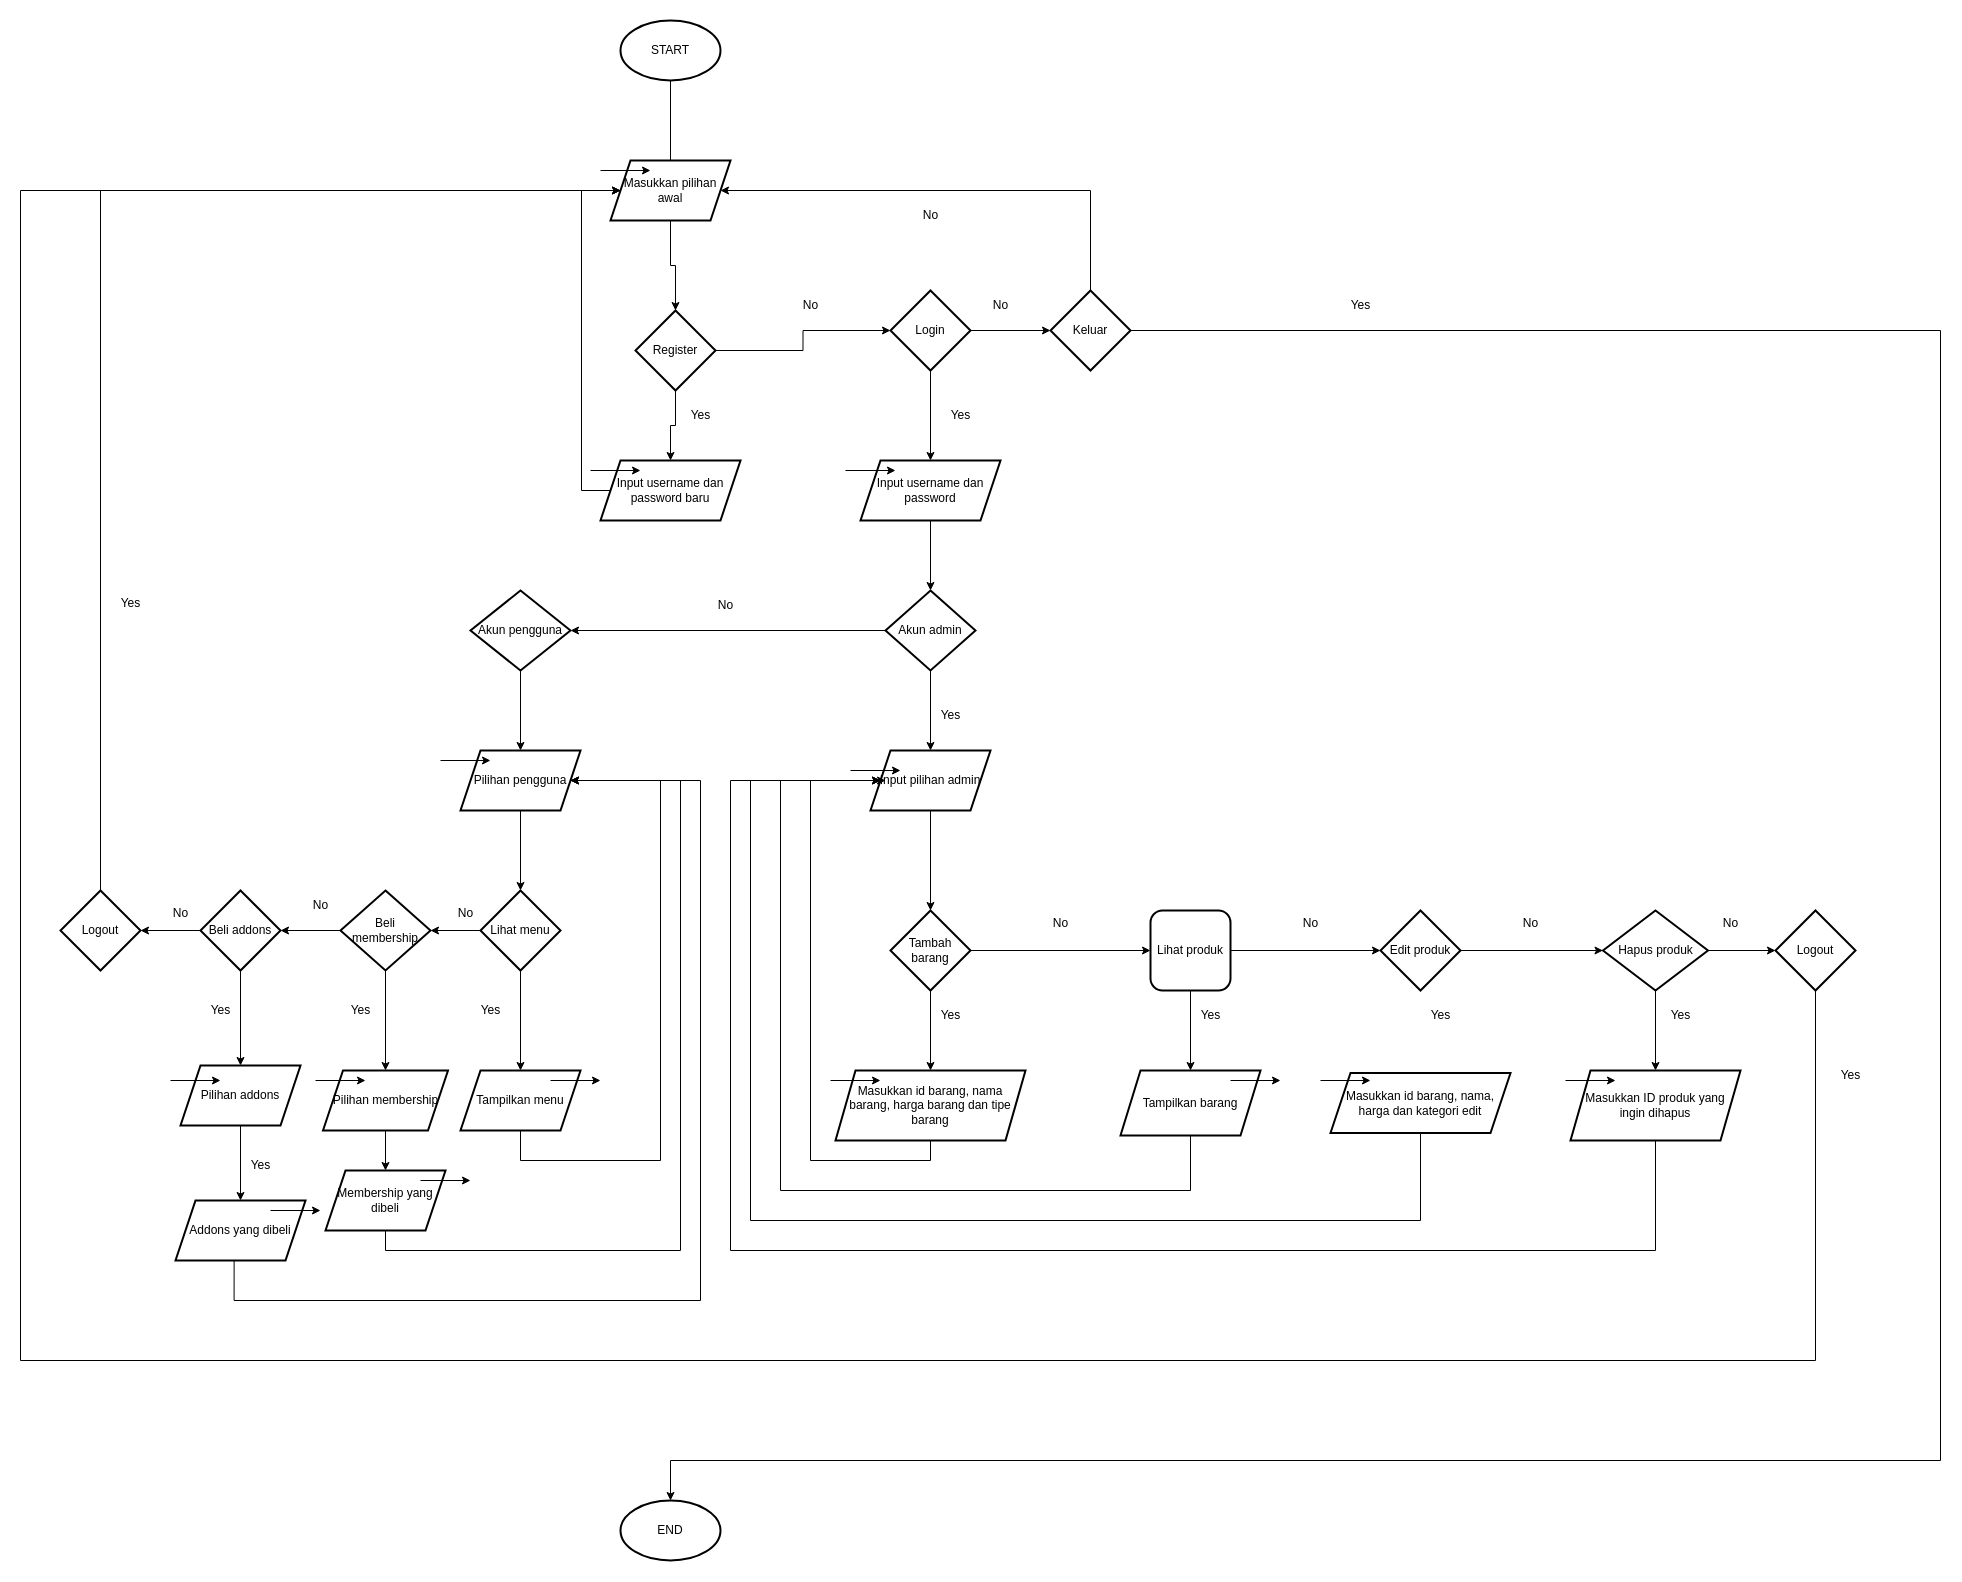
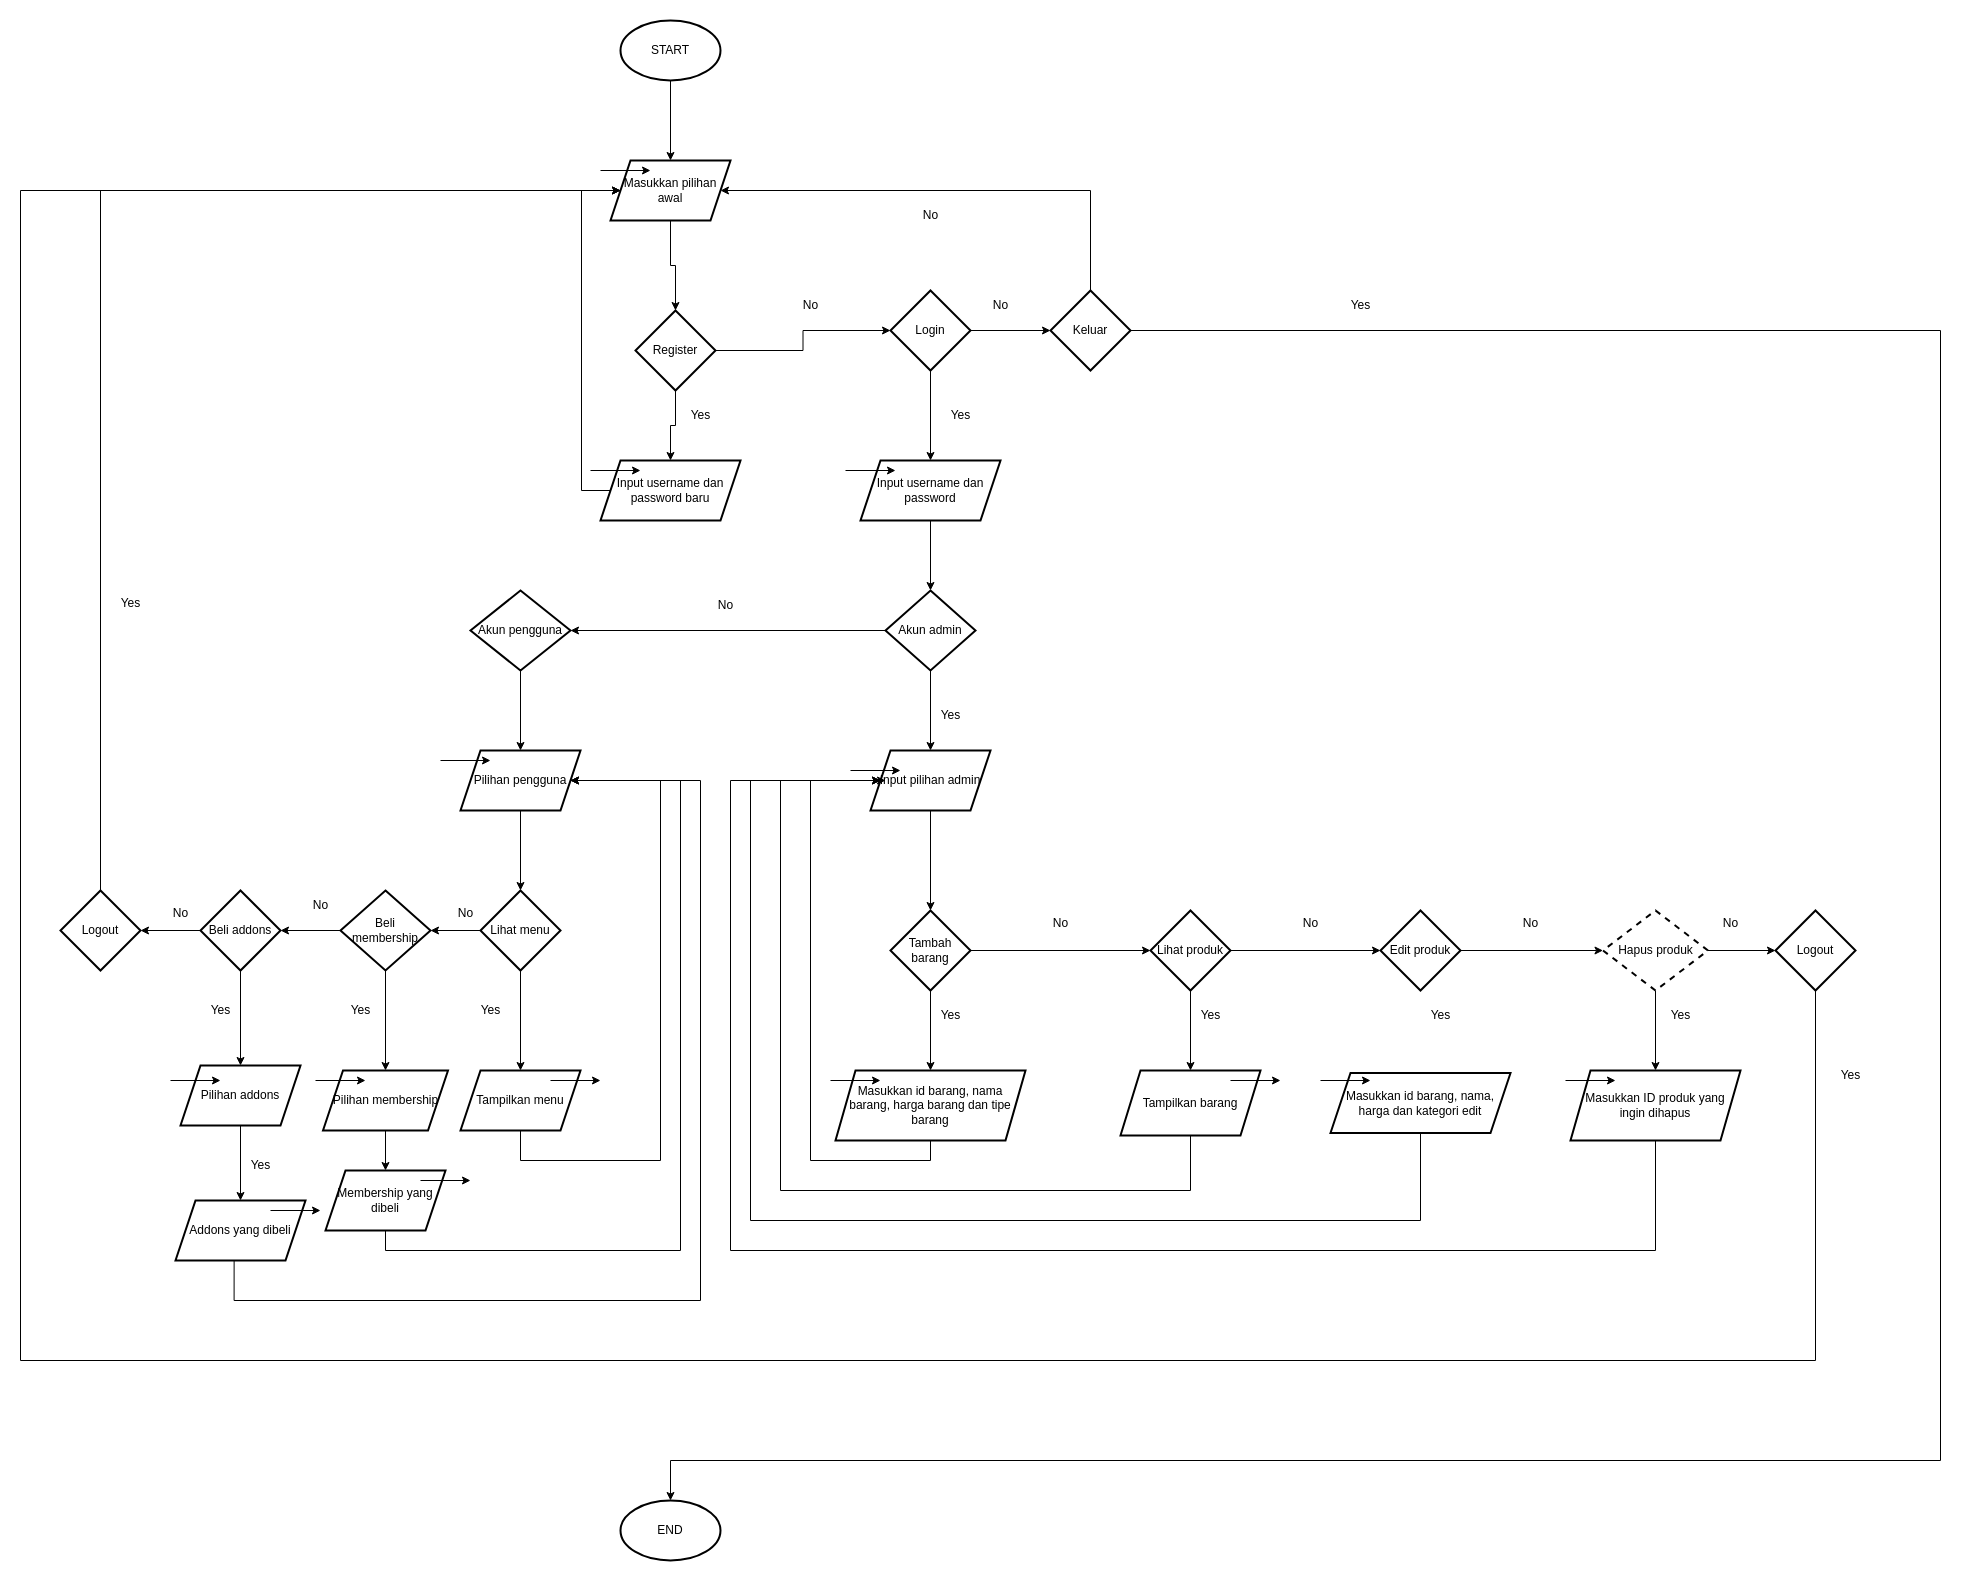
(671, 155) -> (671, 152)
(1191, 951) -> (1191, 951)
(1656, 951) -> (1656, 951)
